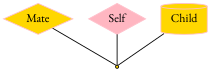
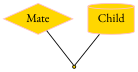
(117, 19) -> none
